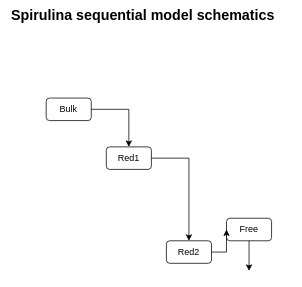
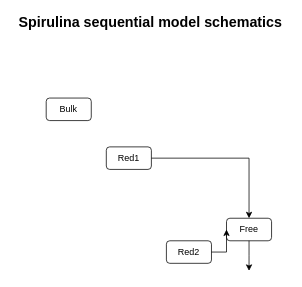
(143, 15) -> (150, 23)
(126, 109) -> none
(189, 234) -> (248, 158)
